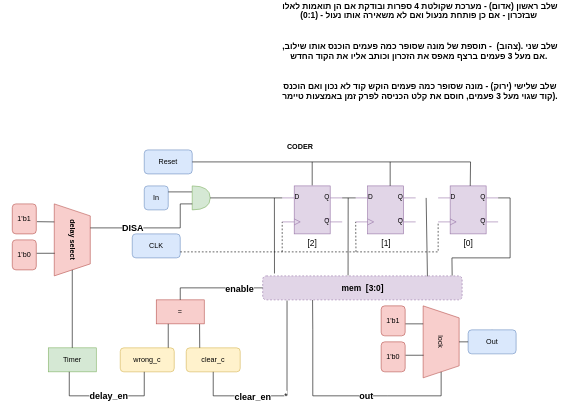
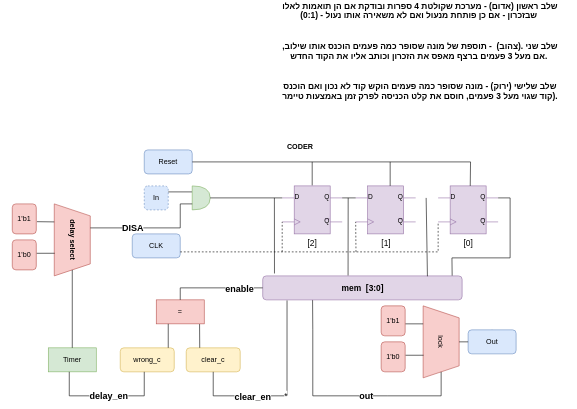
(156, 198) -> (156, 198)
(363, 288) -> (363, 288)
